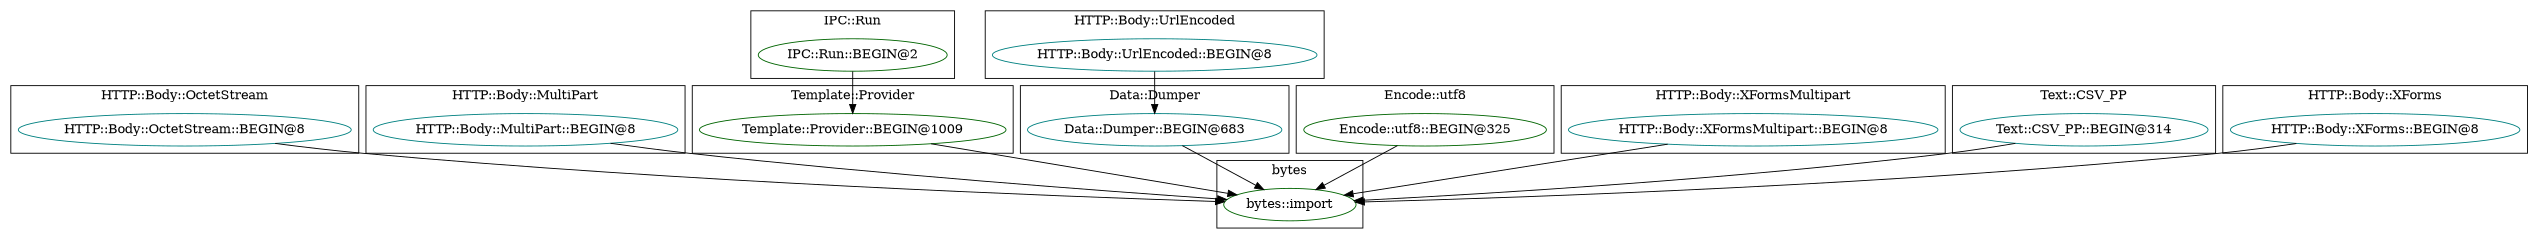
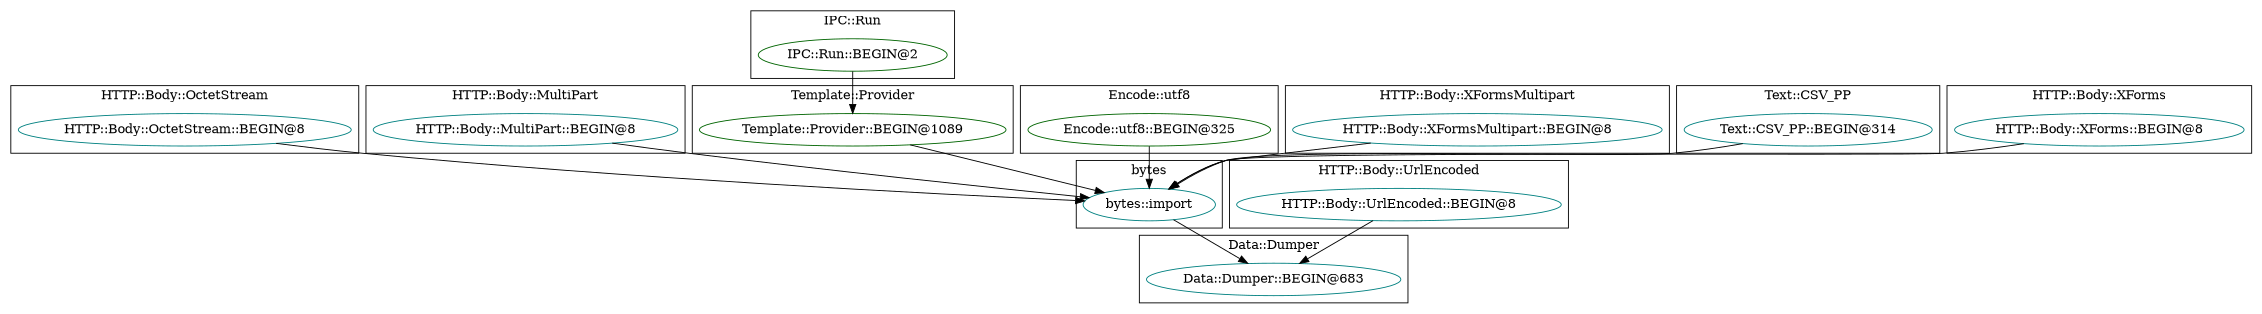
(853, 130) -> (853, 130)
(1223, 167) -> (1210, 241)
(1290, 205) -> (1149, 205)
